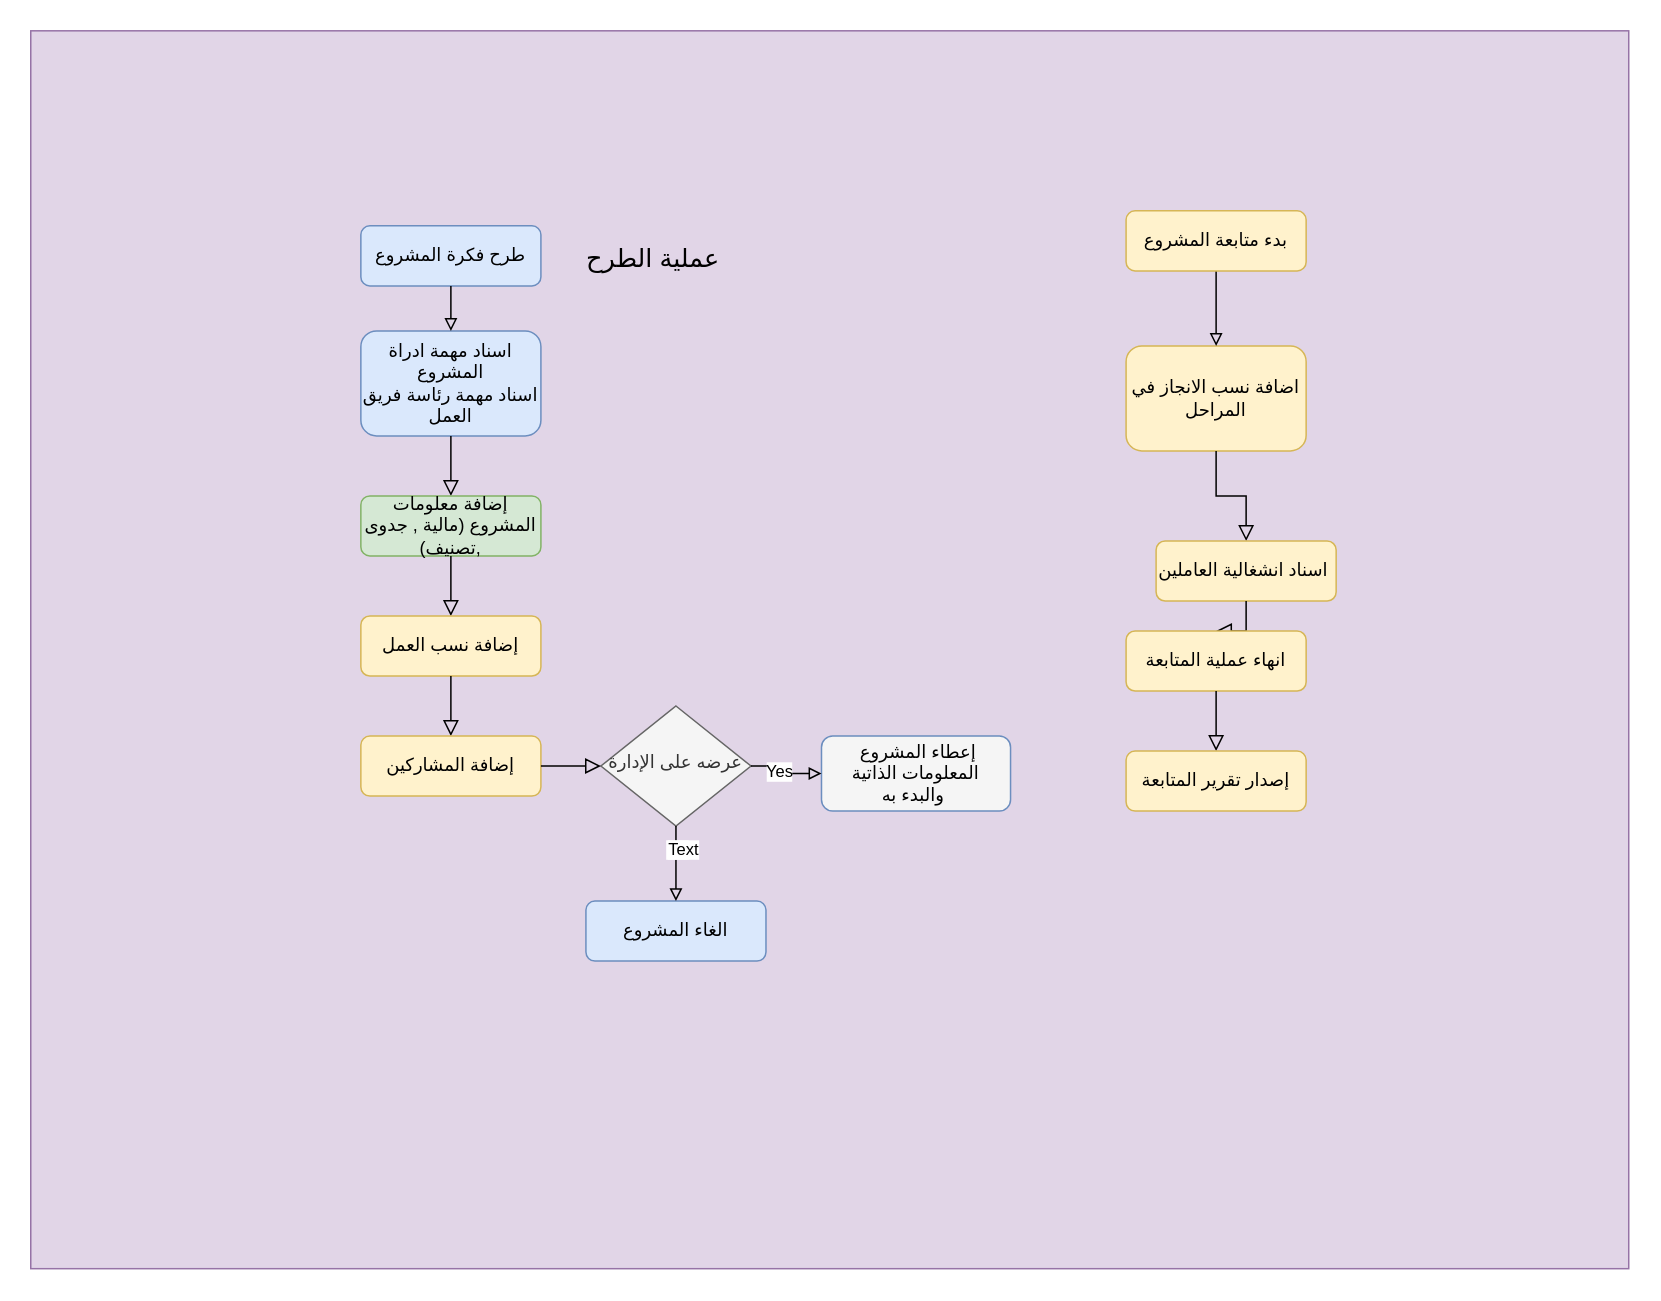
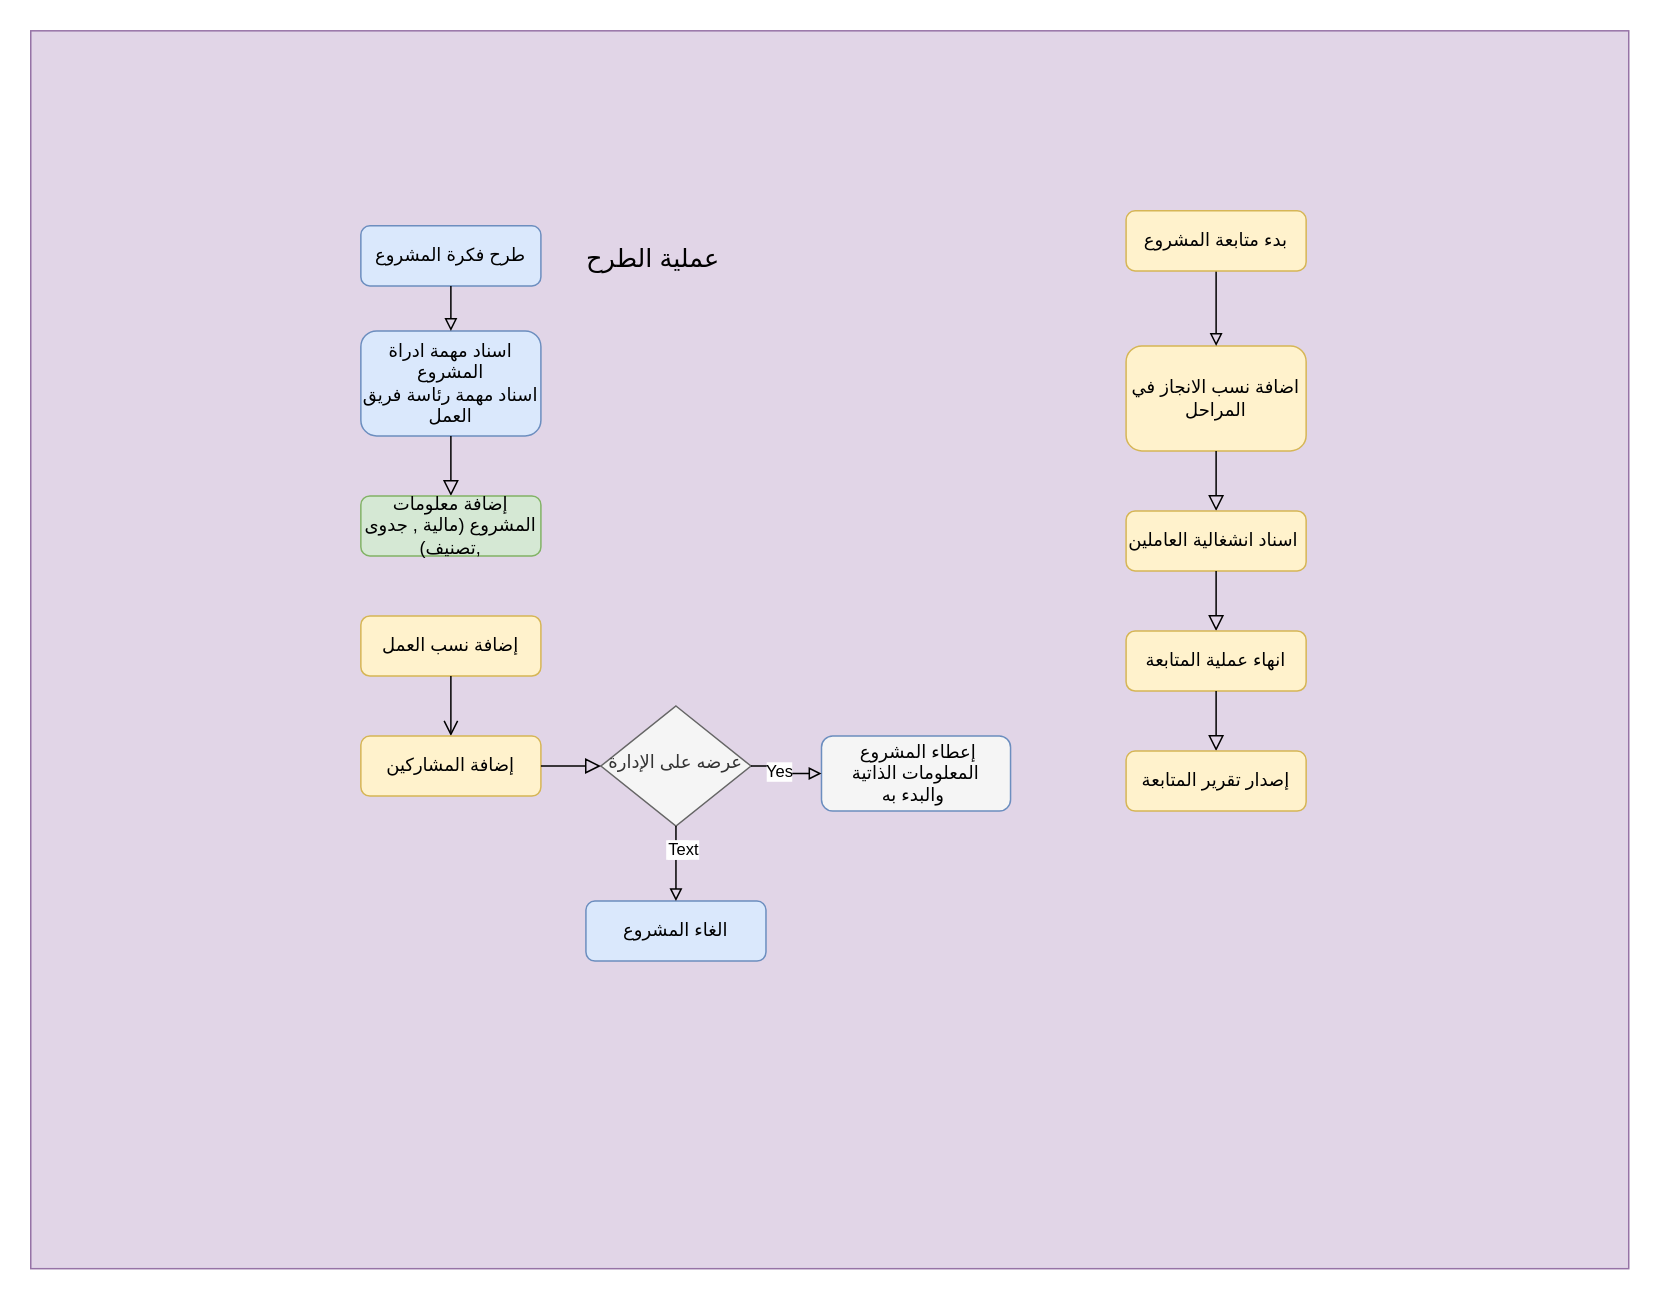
(1246, 571) -> (1216, 541)
(451, 578) -> none
(451, 719) -> (451, 725)
